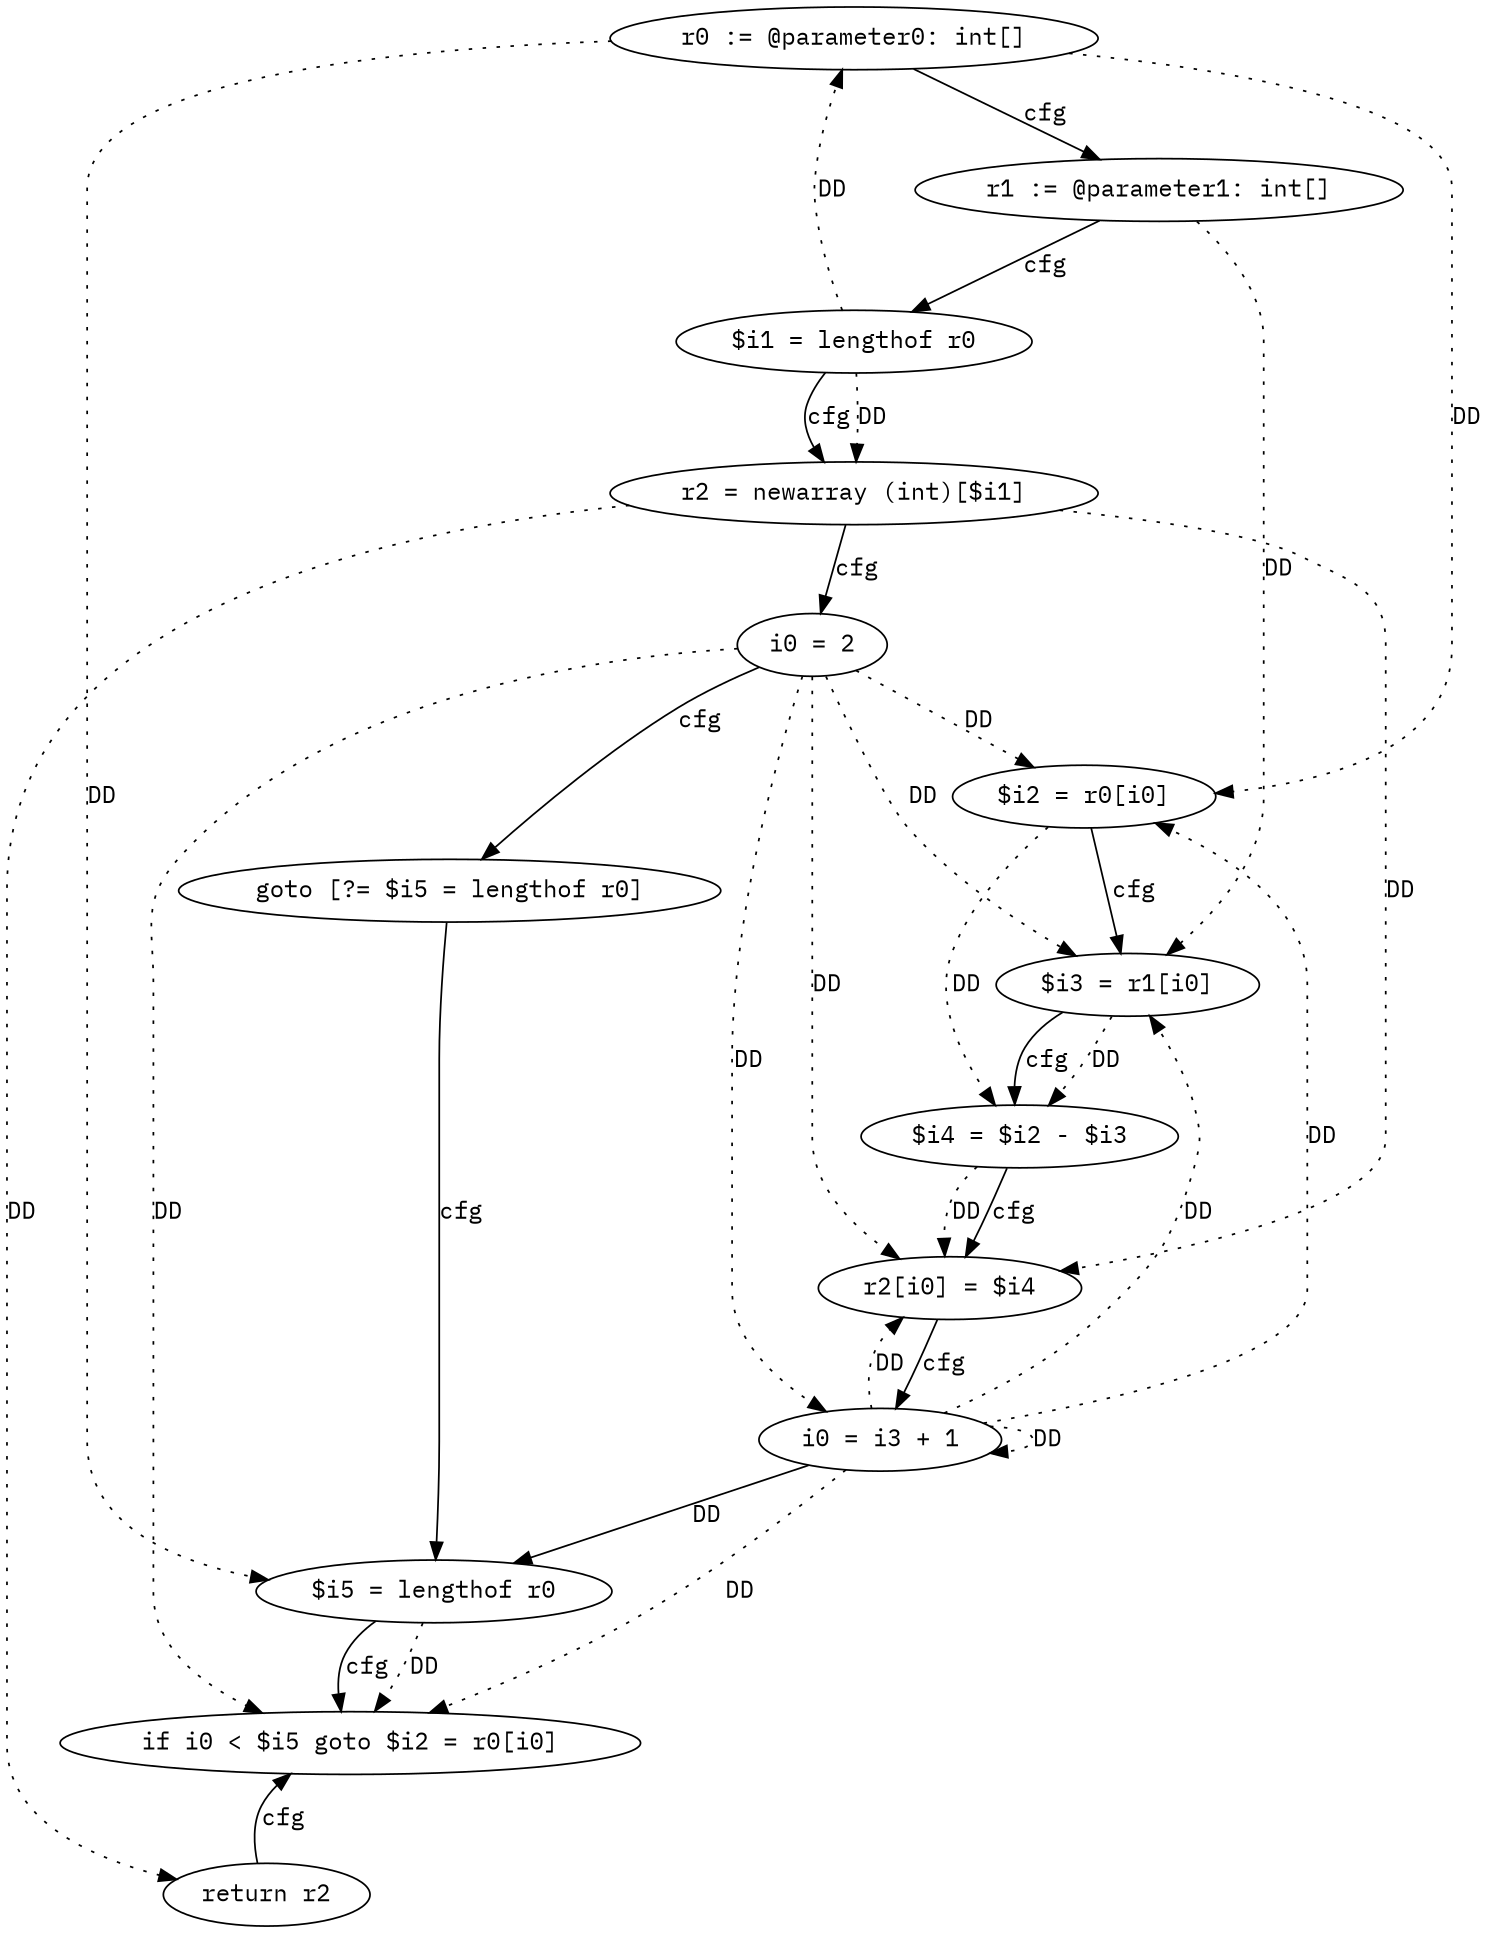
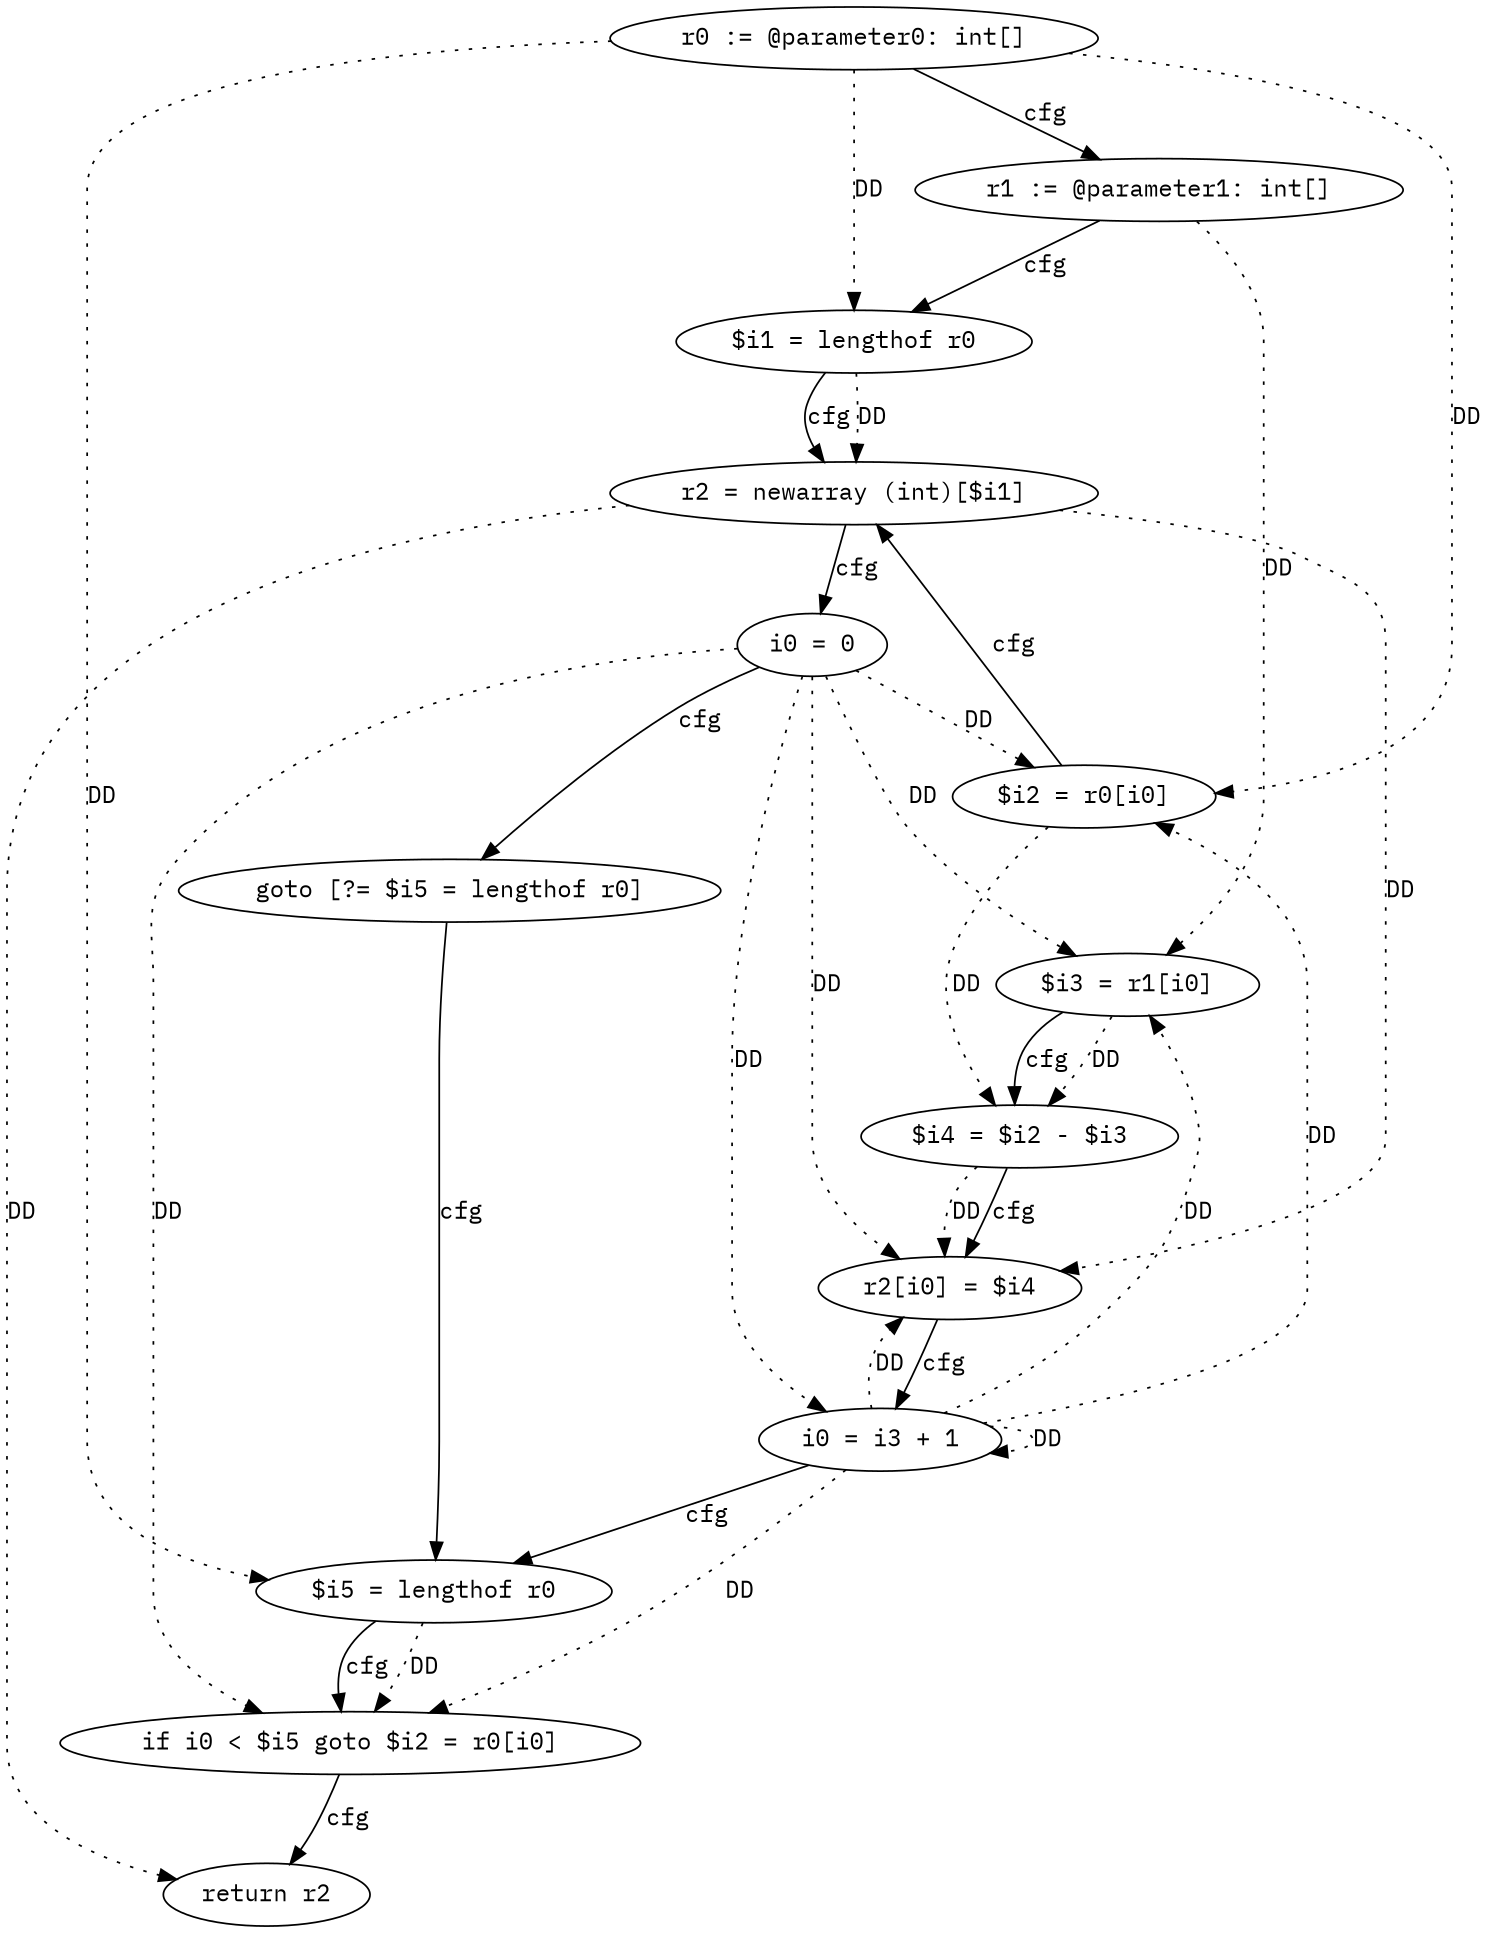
(815, 199) -> (854, 181)
(812, 645) -> (812, 645)
(1104, 882) -> (975, 652)
(707, 1516) -> (707, 1516)
(256, 1821) -> (322, 1813)
